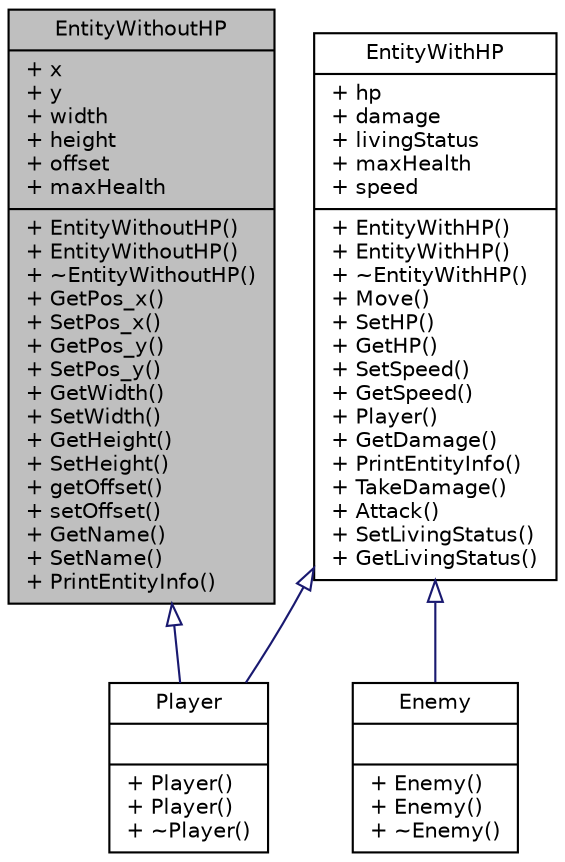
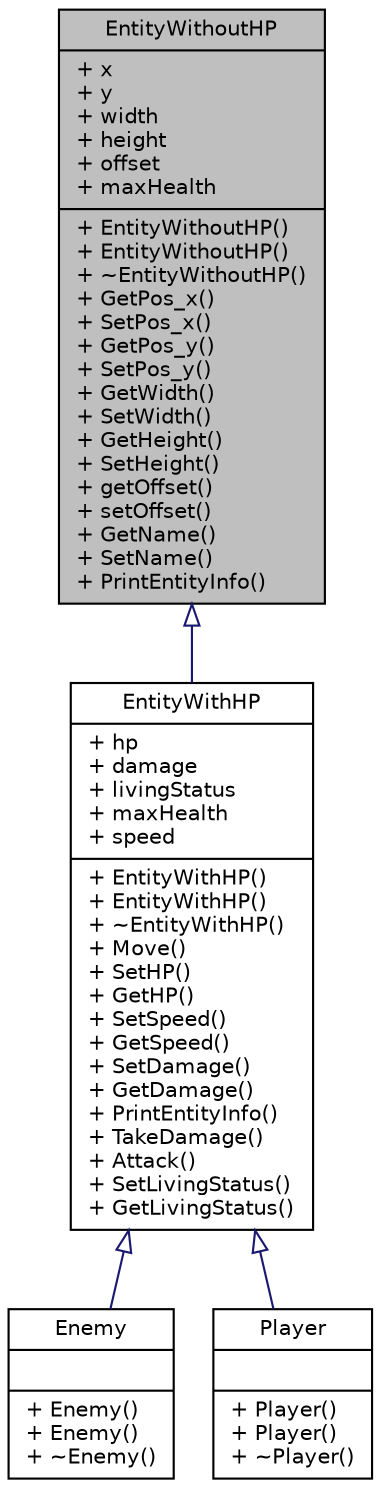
(385, 417) -> (169, 1067)
(177, 654) -> (192, 654)
